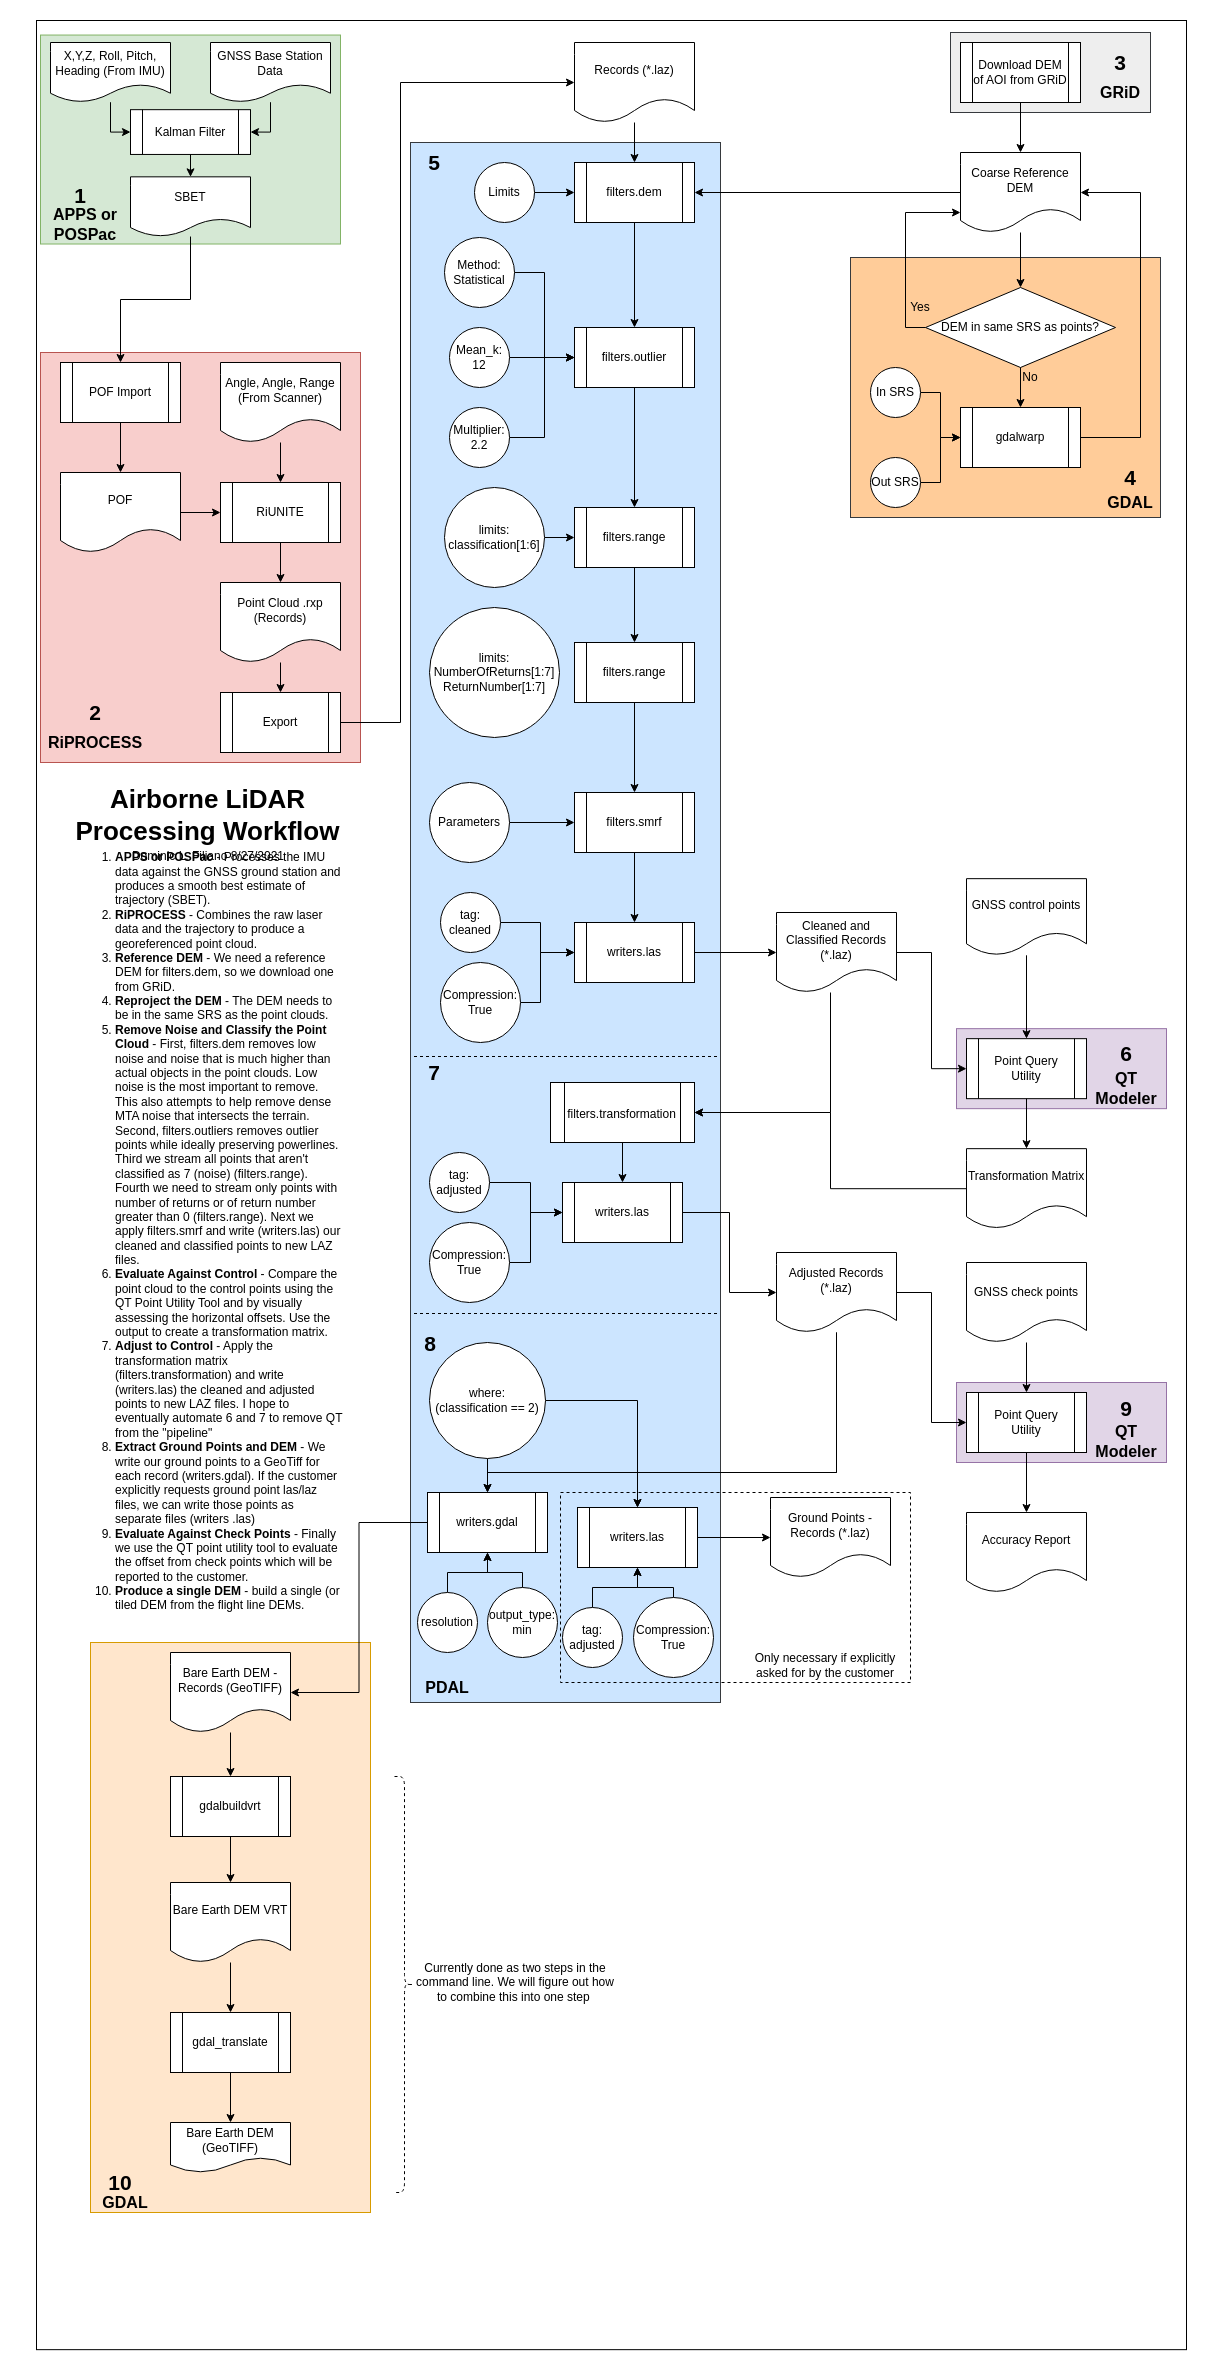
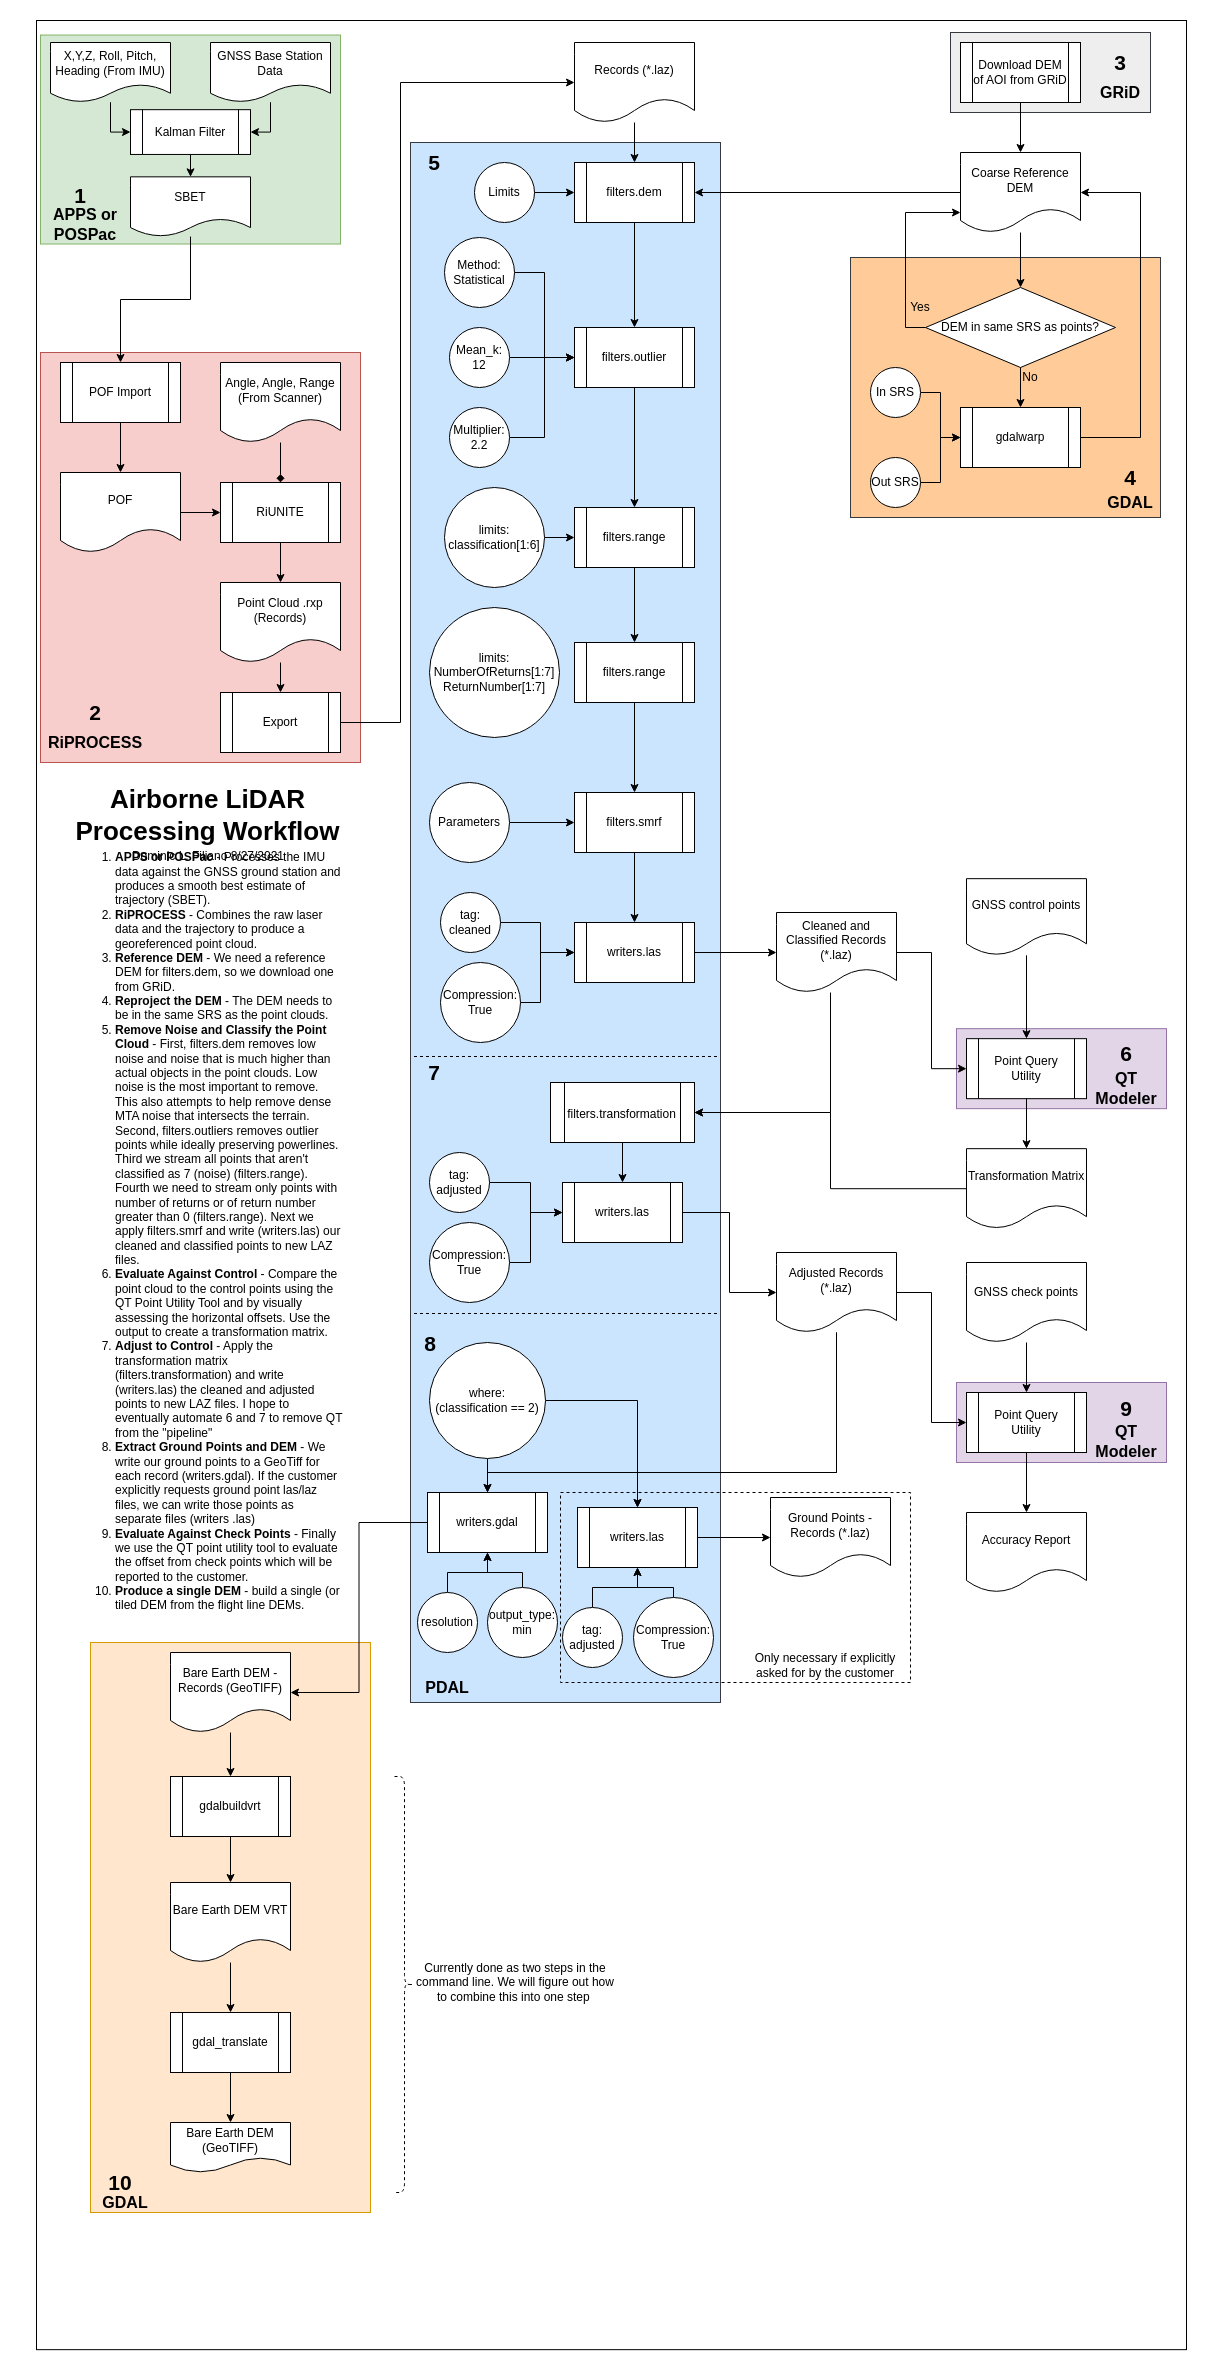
(281, 474) -> (281, 474)
